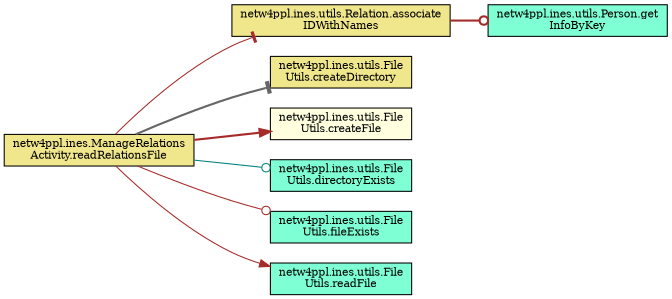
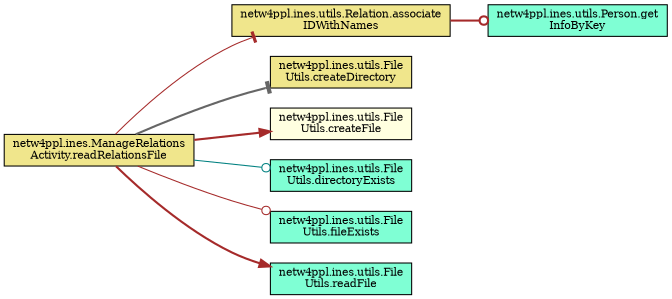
(183, 223) -> (183, 223)
